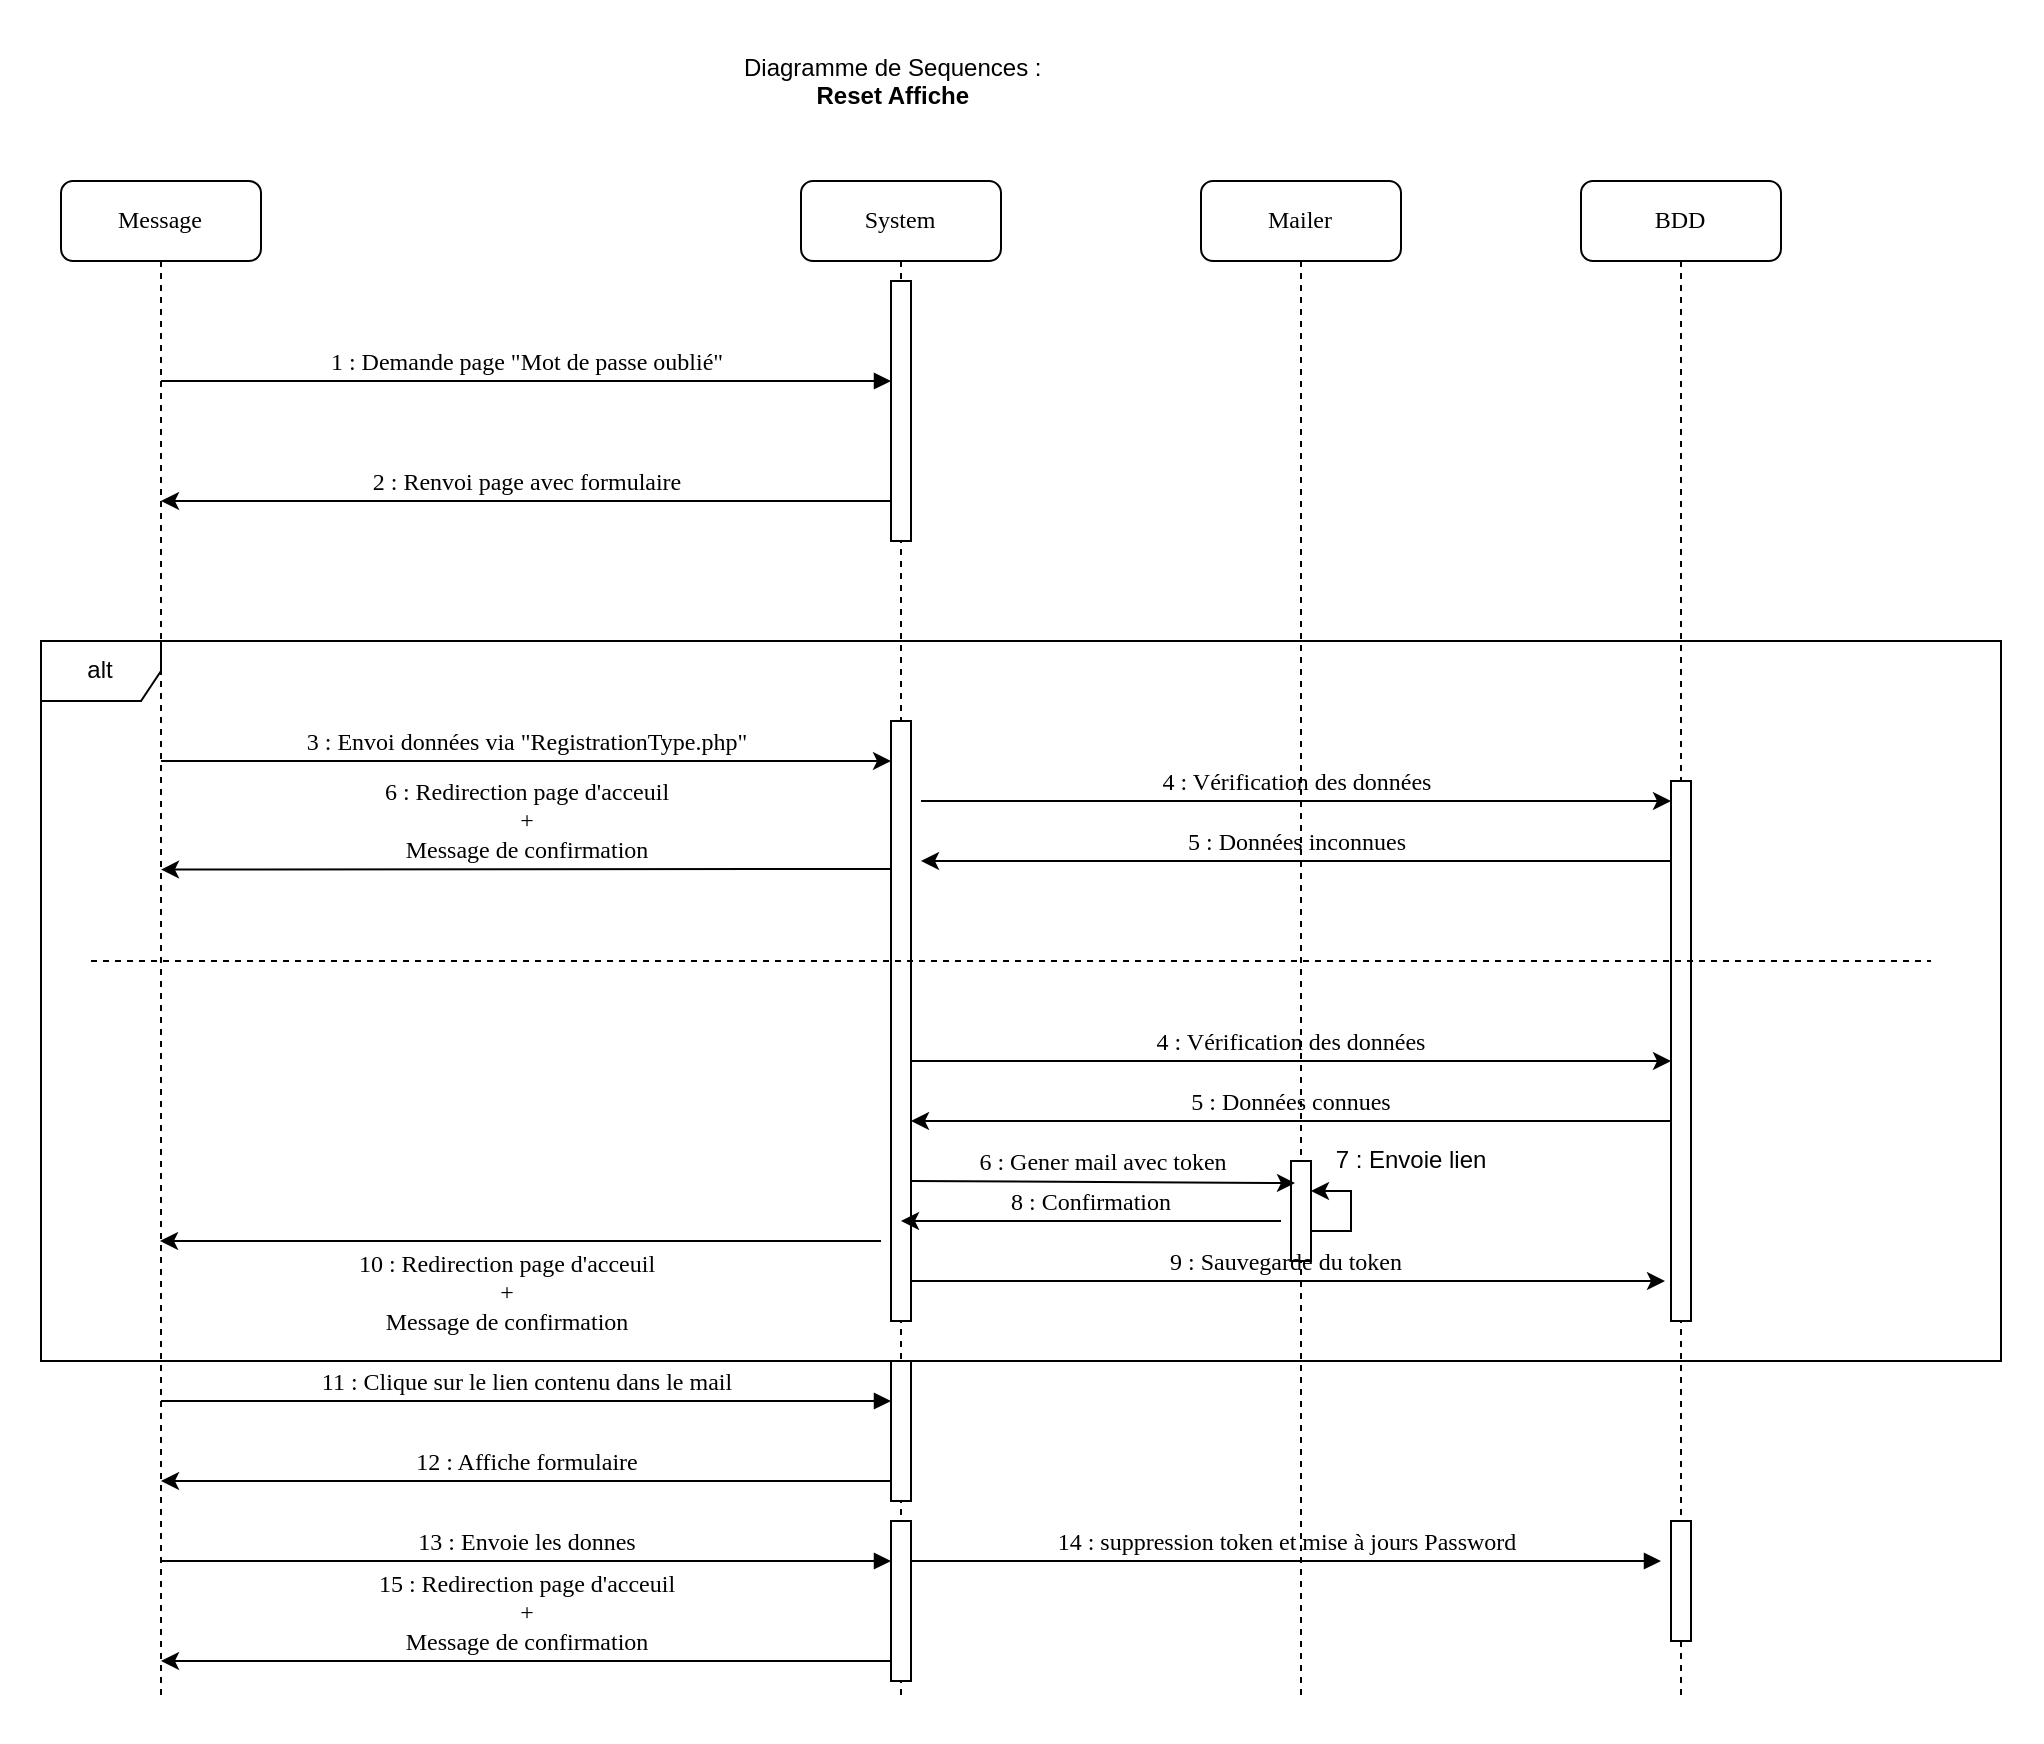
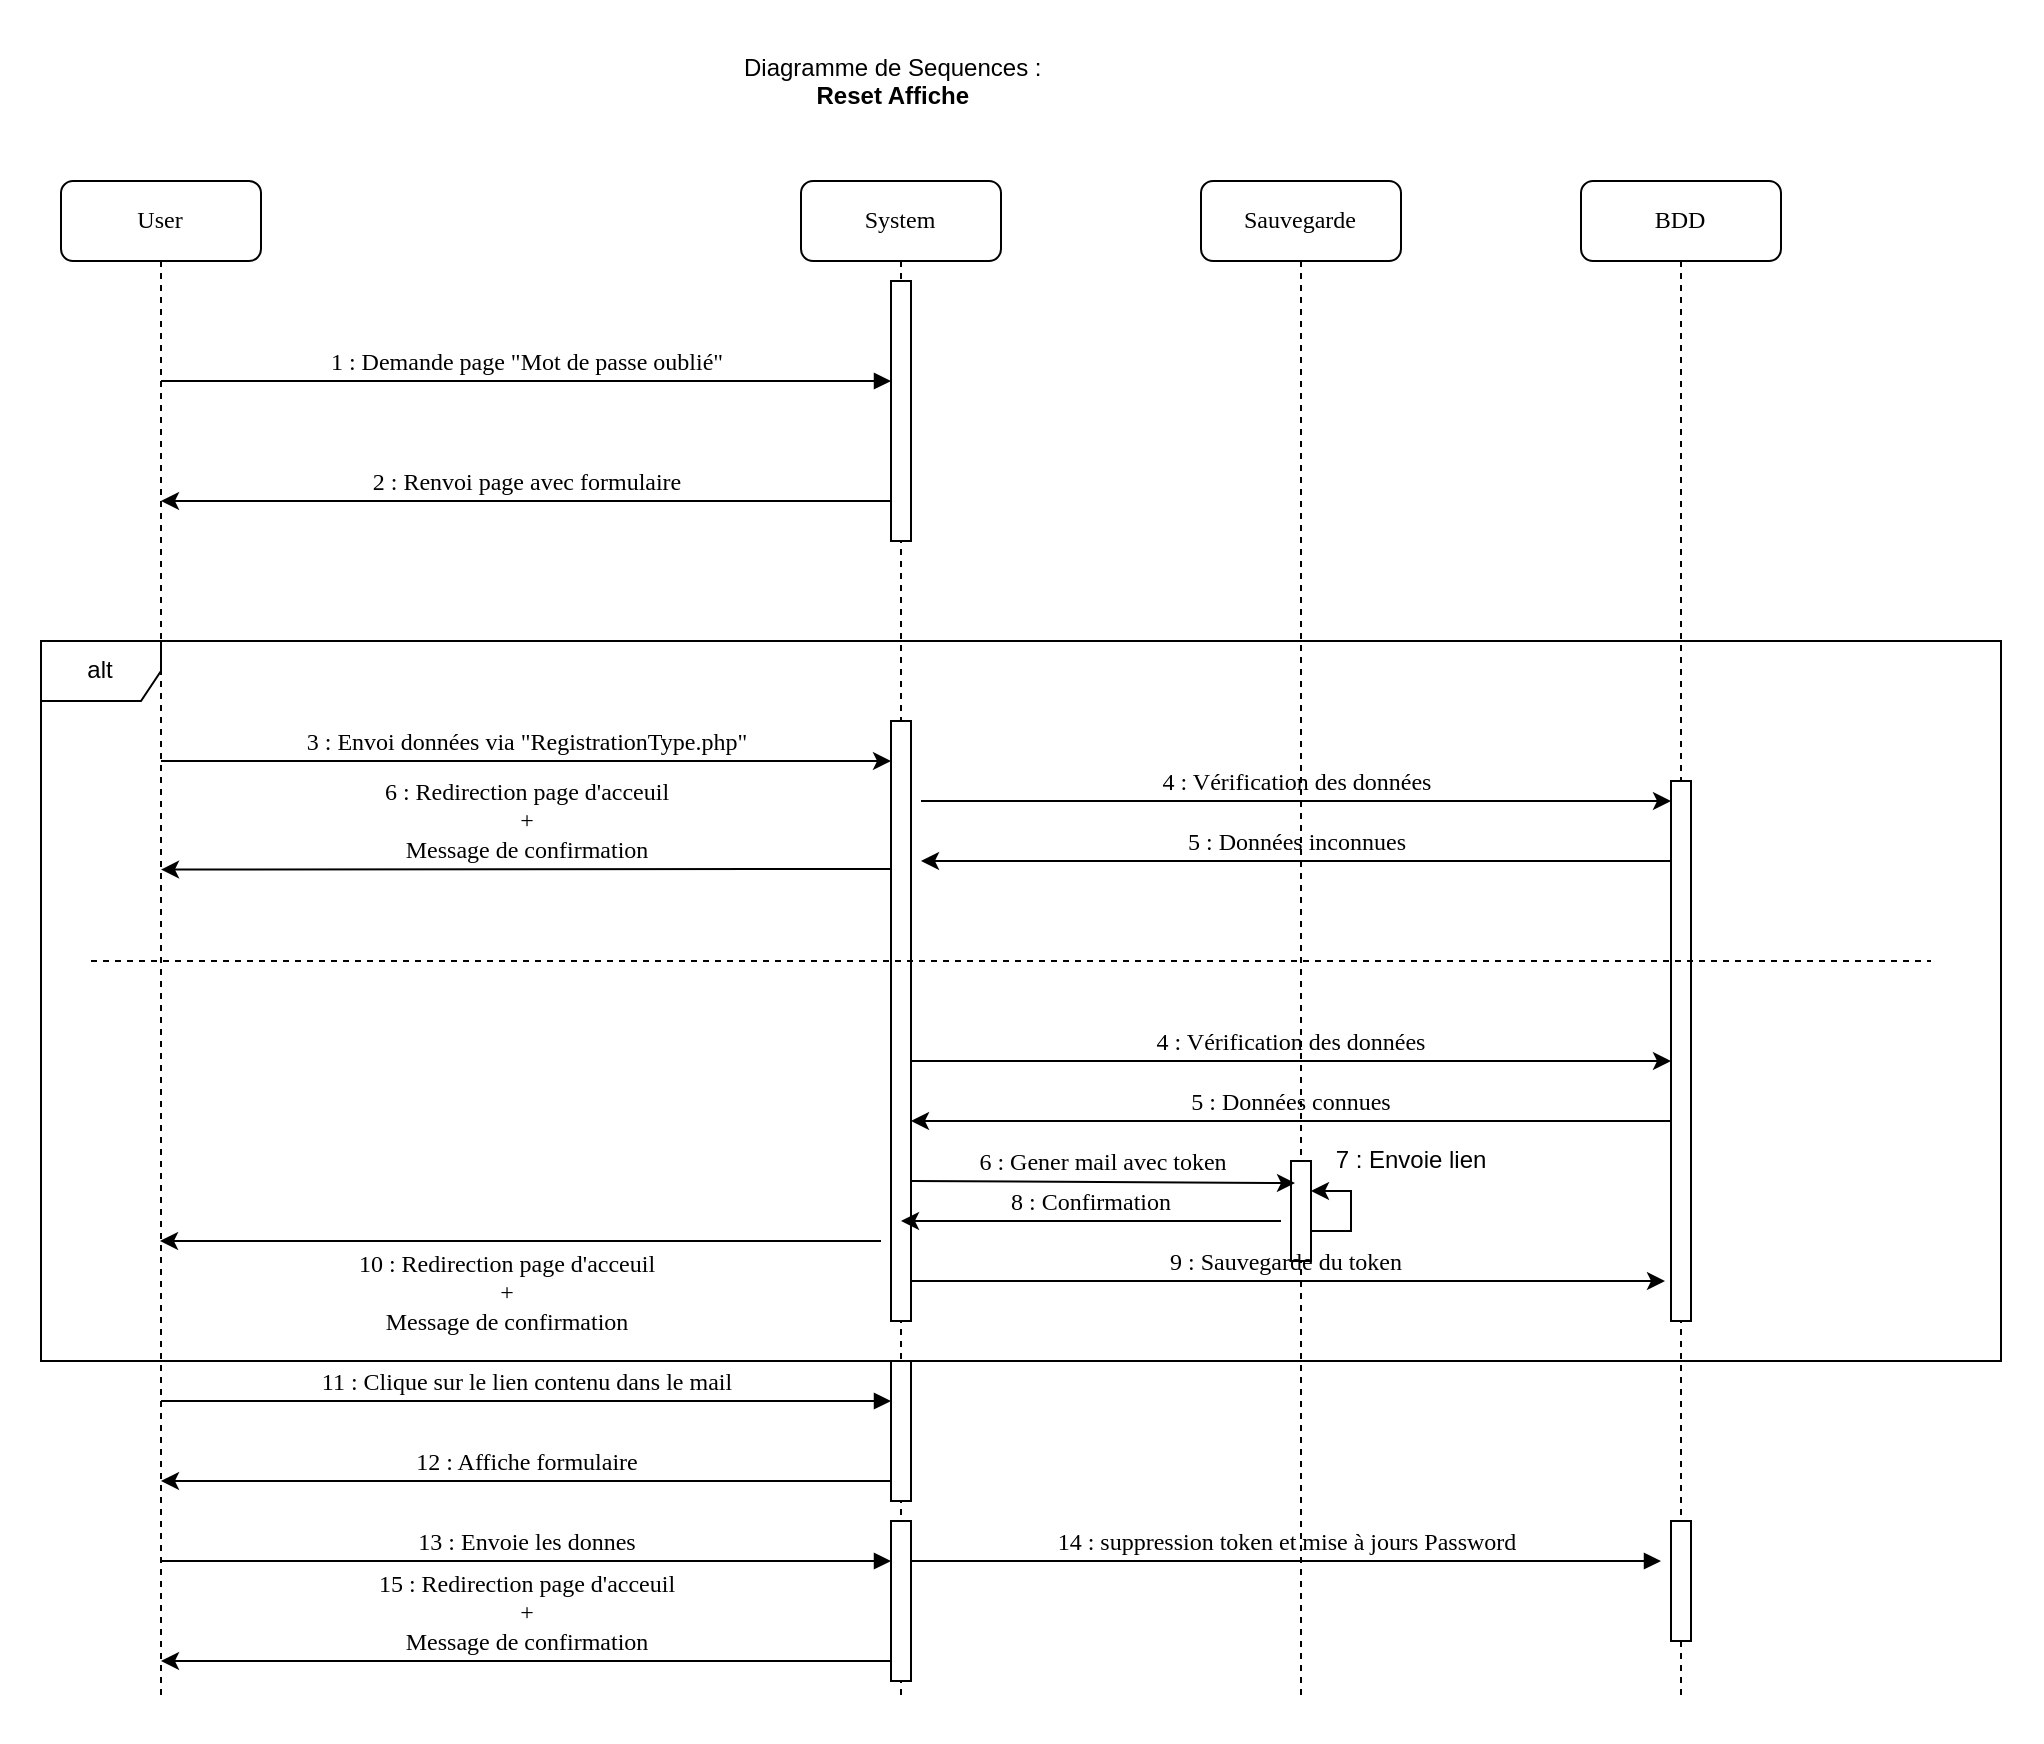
(161, 221) -> (161, 221)
(1301, 221) -> (1301, 221)
